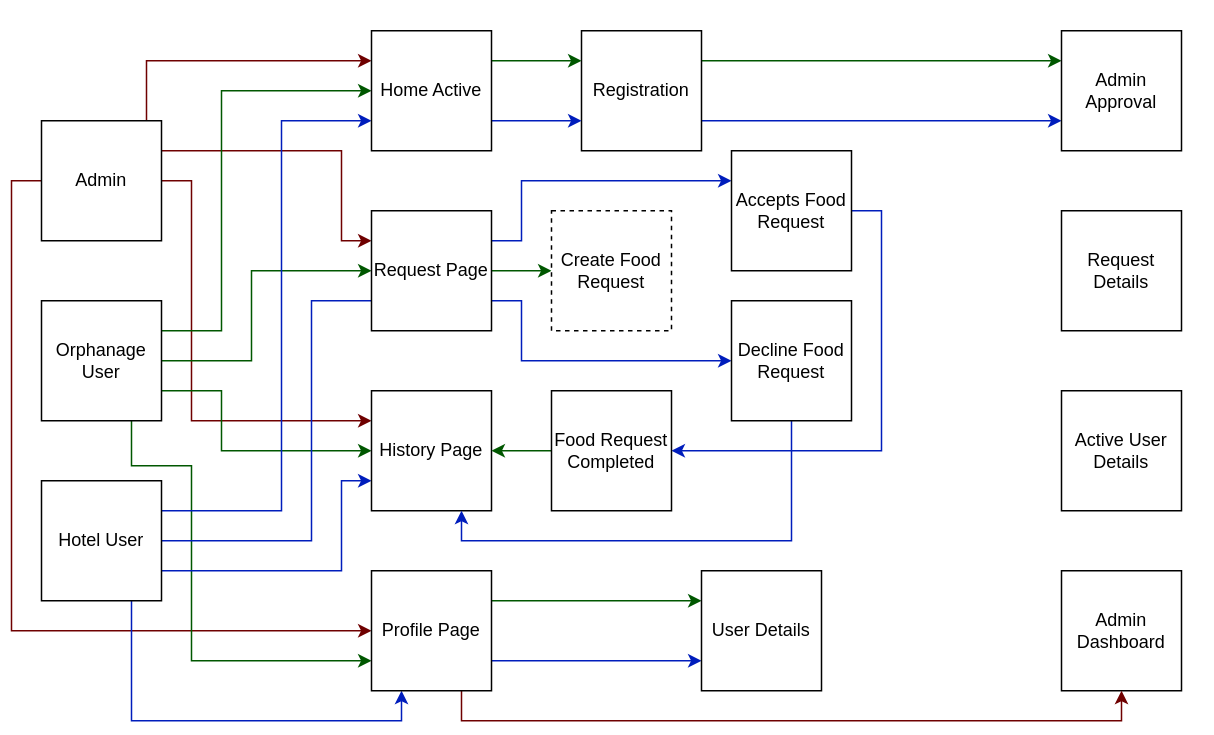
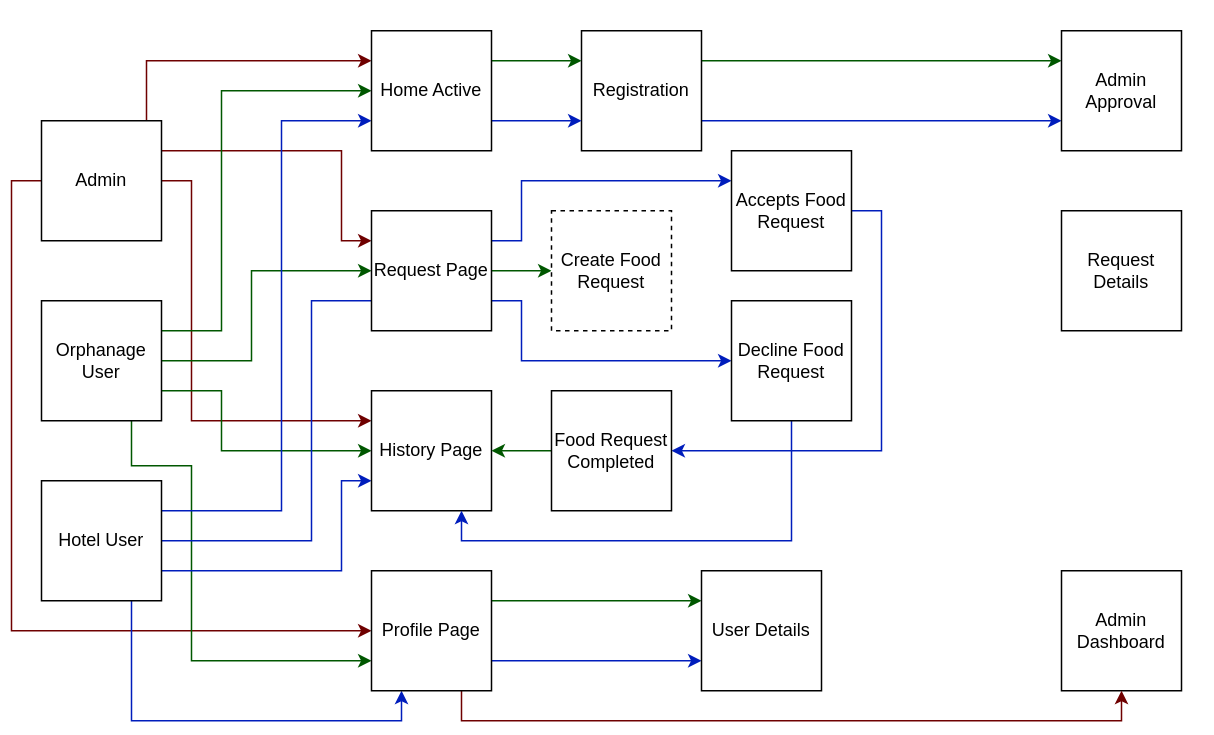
(1121, 451) -> none
